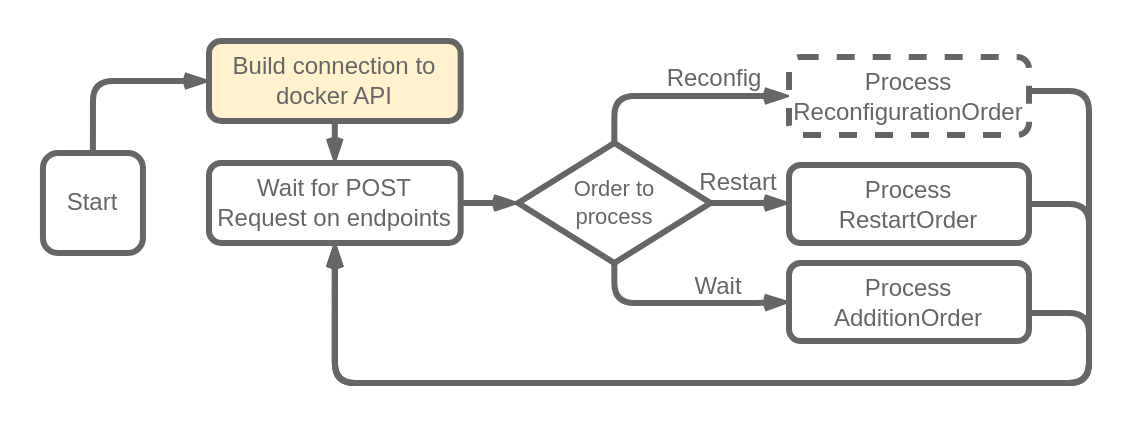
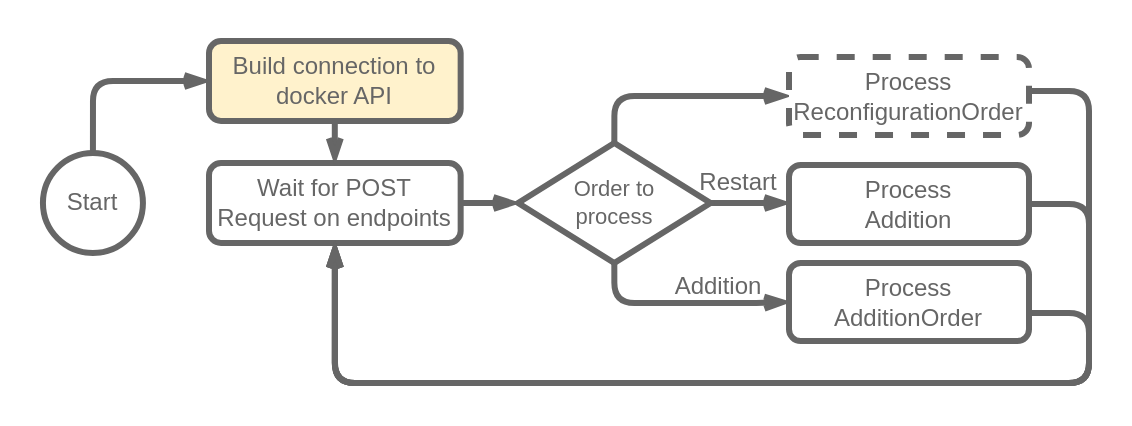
(715, 79) -> none
(93, 203) -> (93, 203)
(909, 205) -> (909, 205)
(719, 287) -> (719, 287)
